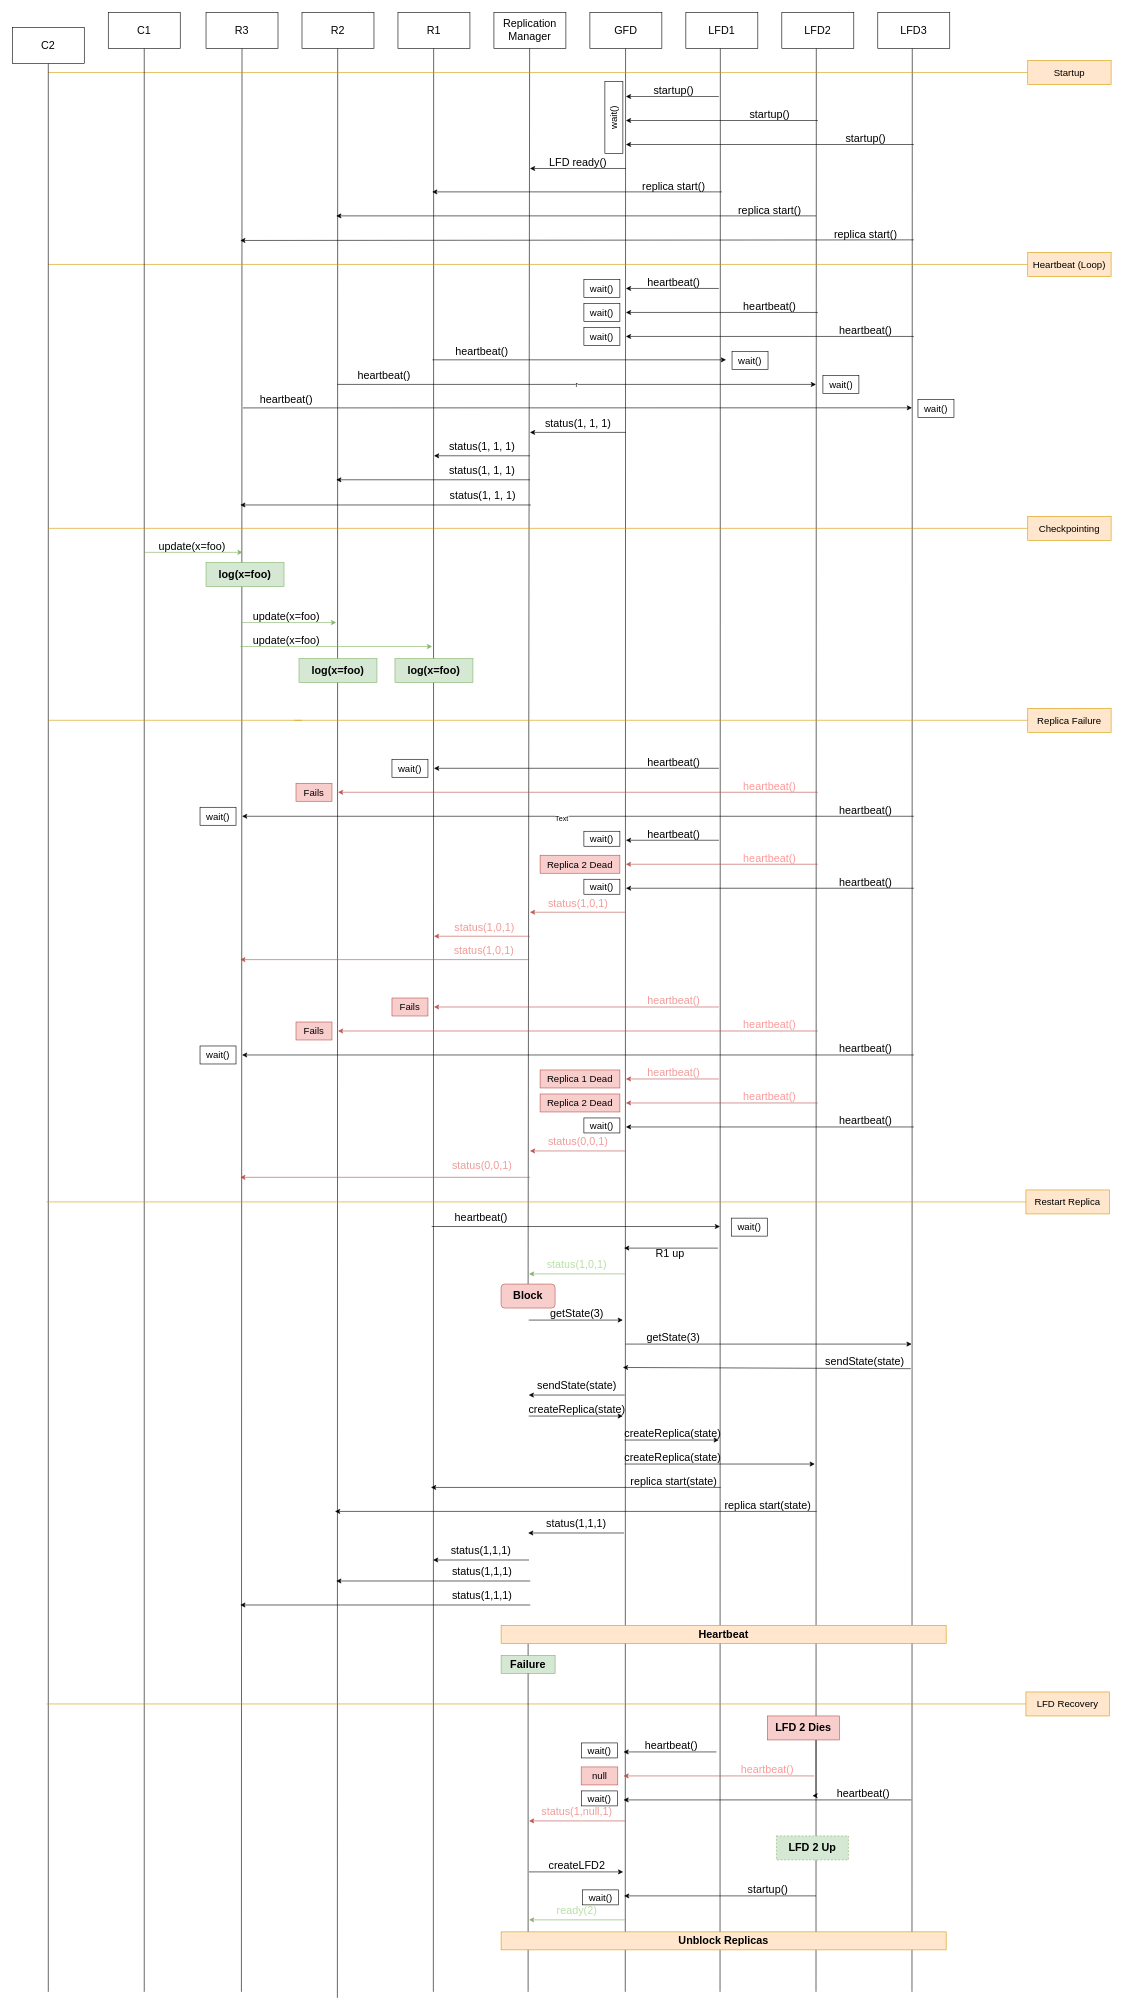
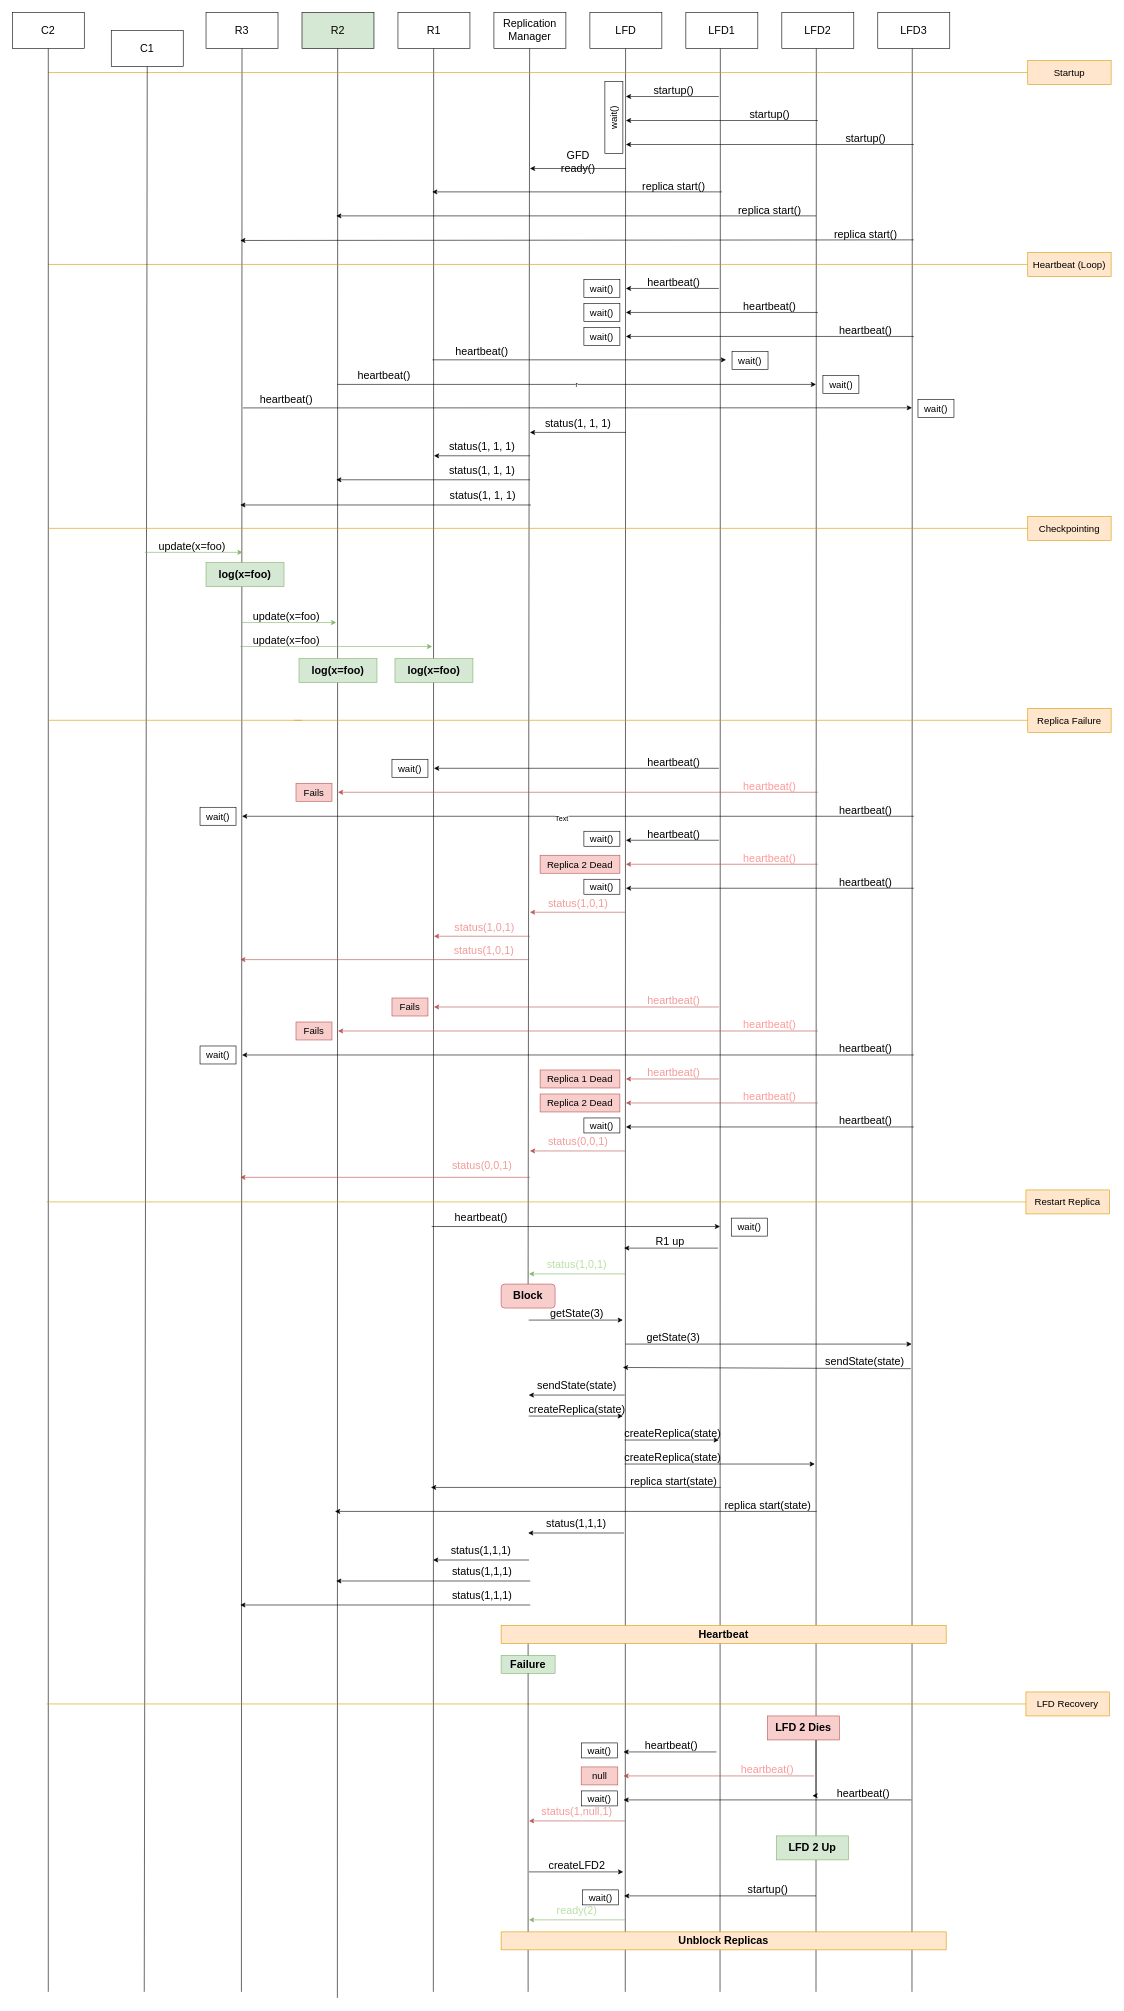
(144, 30) -> (147, 48)
(338, 30) -> (338, 30)
(626, 30) -> (626, 30)
(48, 45) -> (48, 30)
(578, 162) -> (578, 162)
(670, 1254) -> (670, 1242)
(813, 1848) -> (813, 1848)
